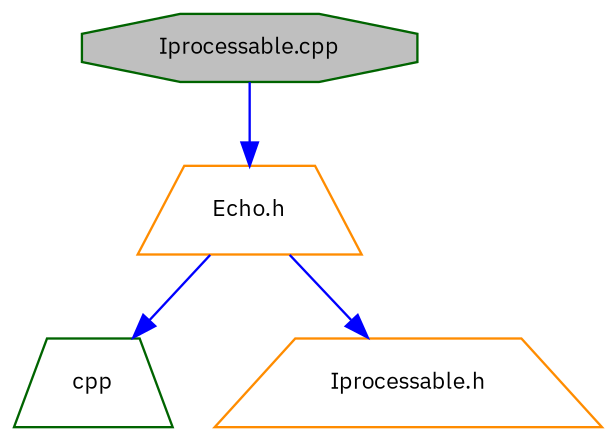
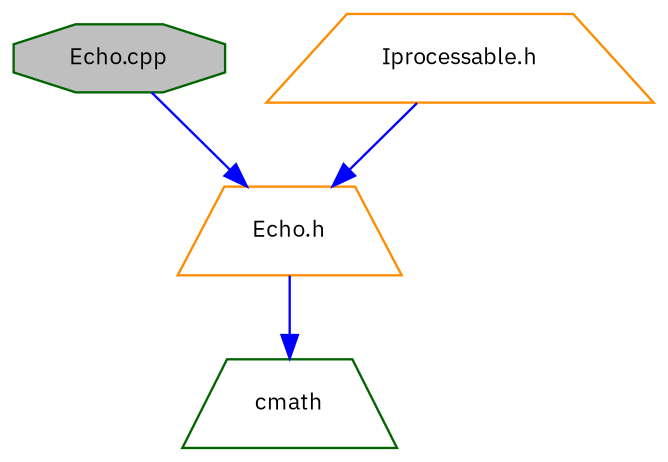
(250, 48) -> (119, 58)
(320, 288) -> (383, 136)
(93, 383) -> (290, 404)
